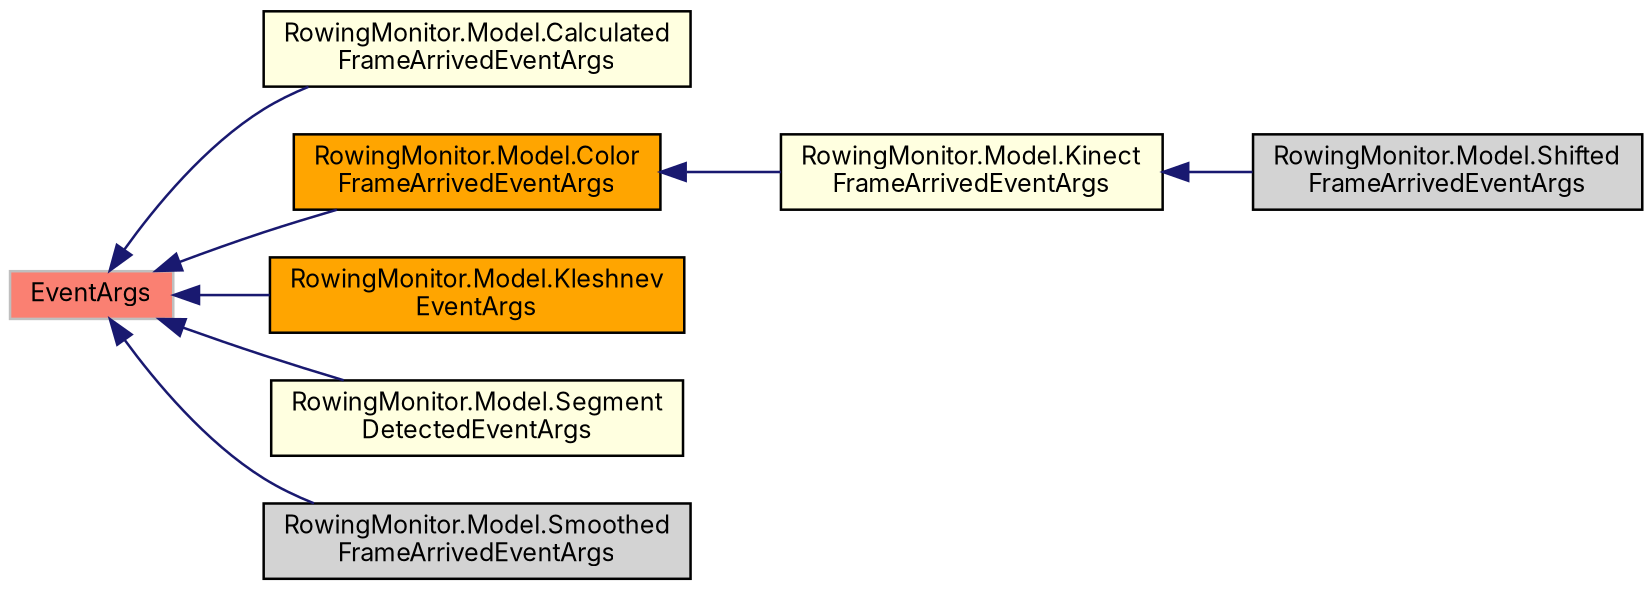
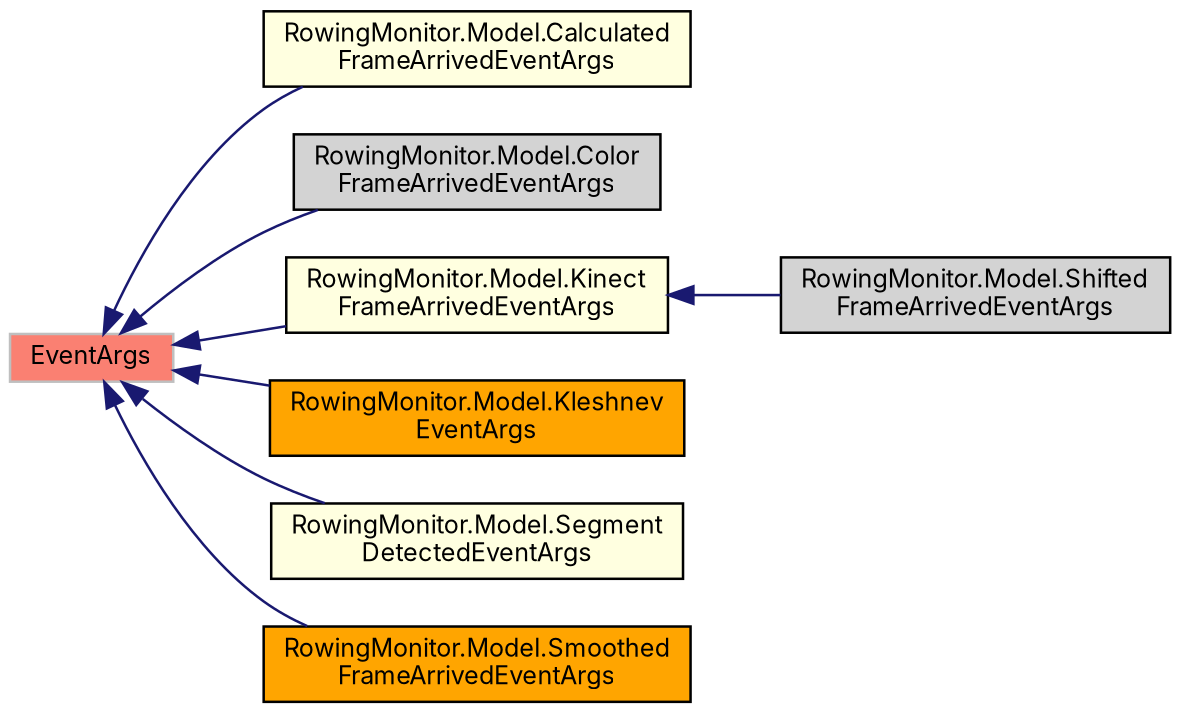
(477, 172) -> (477, 172)
(734, 172) -> (242, 333)
(477, 541) -> (477, 664)
